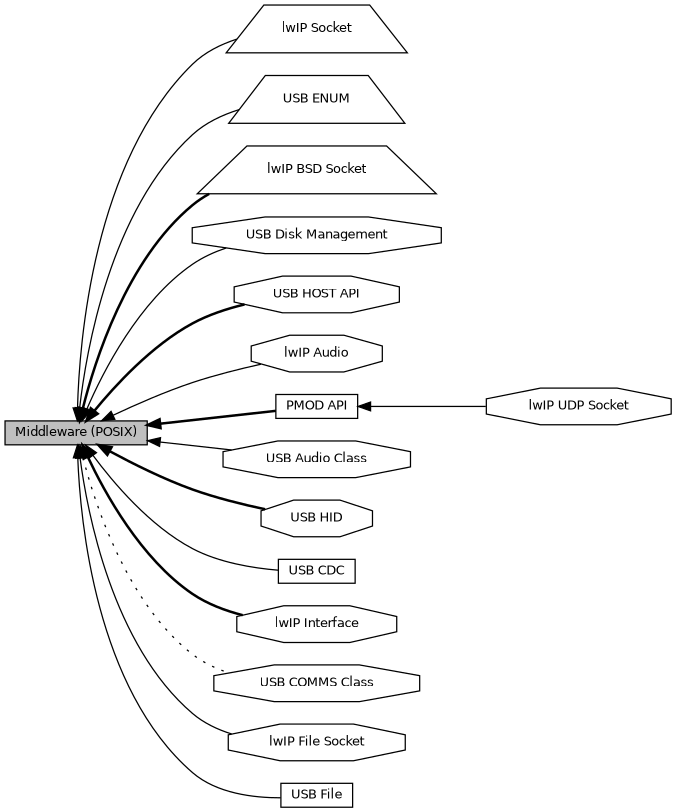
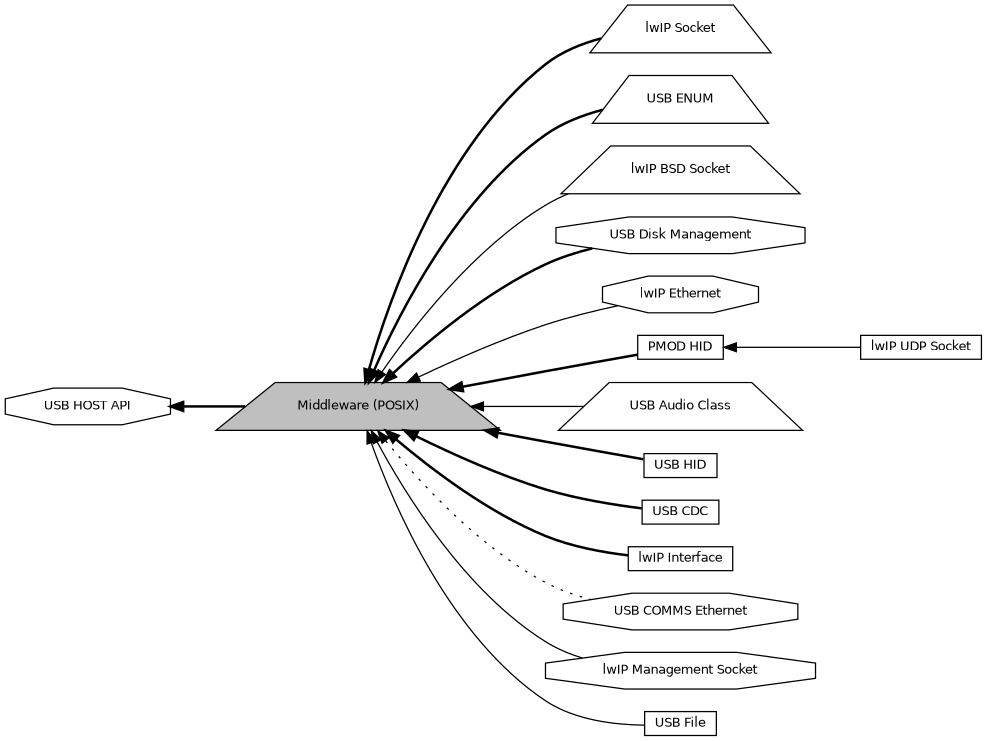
(112, 200) -> (450, 177)
(124, 237) -> (464, 216)
(128, 289) -> (465, 271)
(141, 314) -> (485, 299)
(161, 345) -> (214, 406)
(317, 354) -> (680, 294)
(317, 406) -> (680, 347)
(579, 406) -> (921, 347)
(76, 433) -> (358, 406)
(317, 459) -> (680, 406)
(317, 518) -> (680, 466)
(172, 536) -> (525, 483)
(317, 624) -> (680, 559)
(317, 683) -> (680, 612)
(317, 742) -> (680, 671)
